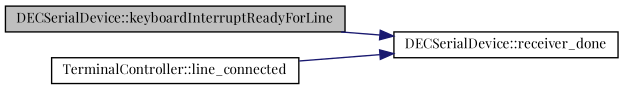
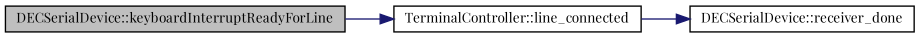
(360, 33) -> (363, 19)
